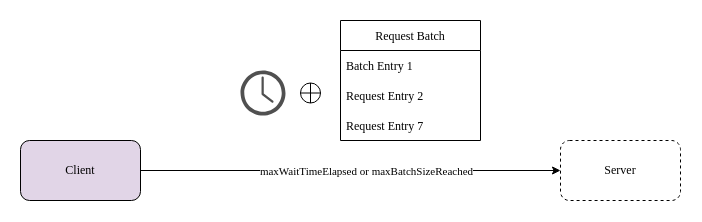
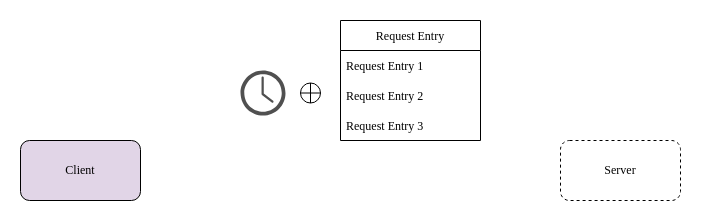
(410, 36) -> (410, 36)
(387, 66) -> (393, 66)
(393, 126) -> (393, 126)
(347, 171) -> none
